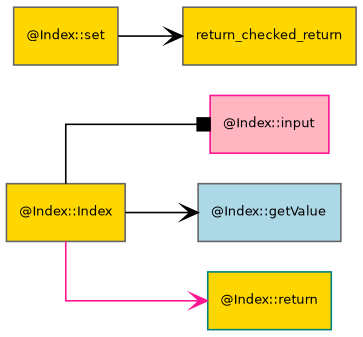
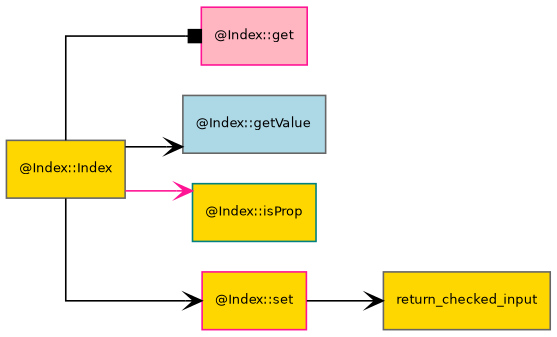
(66, 36) -> (254, 301)
(270, 36) -> (467, 301)
(270, 124) -> (254, 36)
none -> (75, 301)
(270, 301) -> (254, 213)
